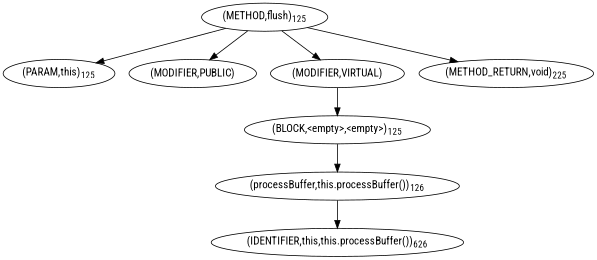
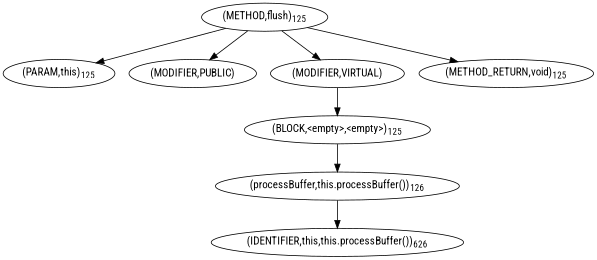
(560, 72) -> (560, 72)
